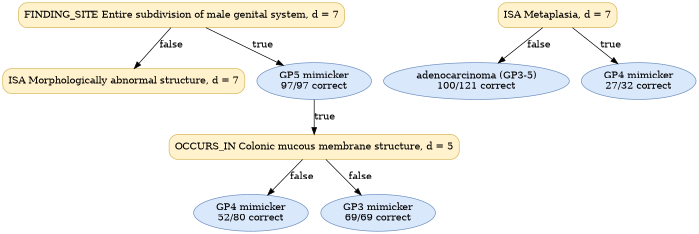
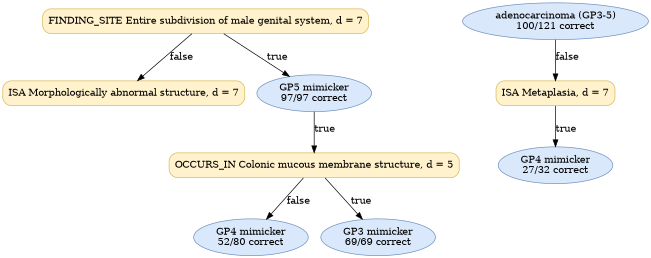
(523, 43) -> (556, 57)
(360, 177) -> (361, 201)
